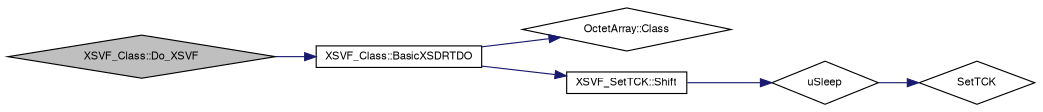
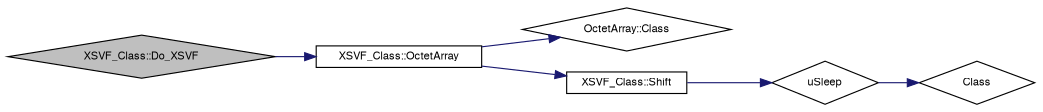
(399, 57) -> (399, 57)
(627, 83) -> (627, 83)
(977, 83) -> (977, 83)
